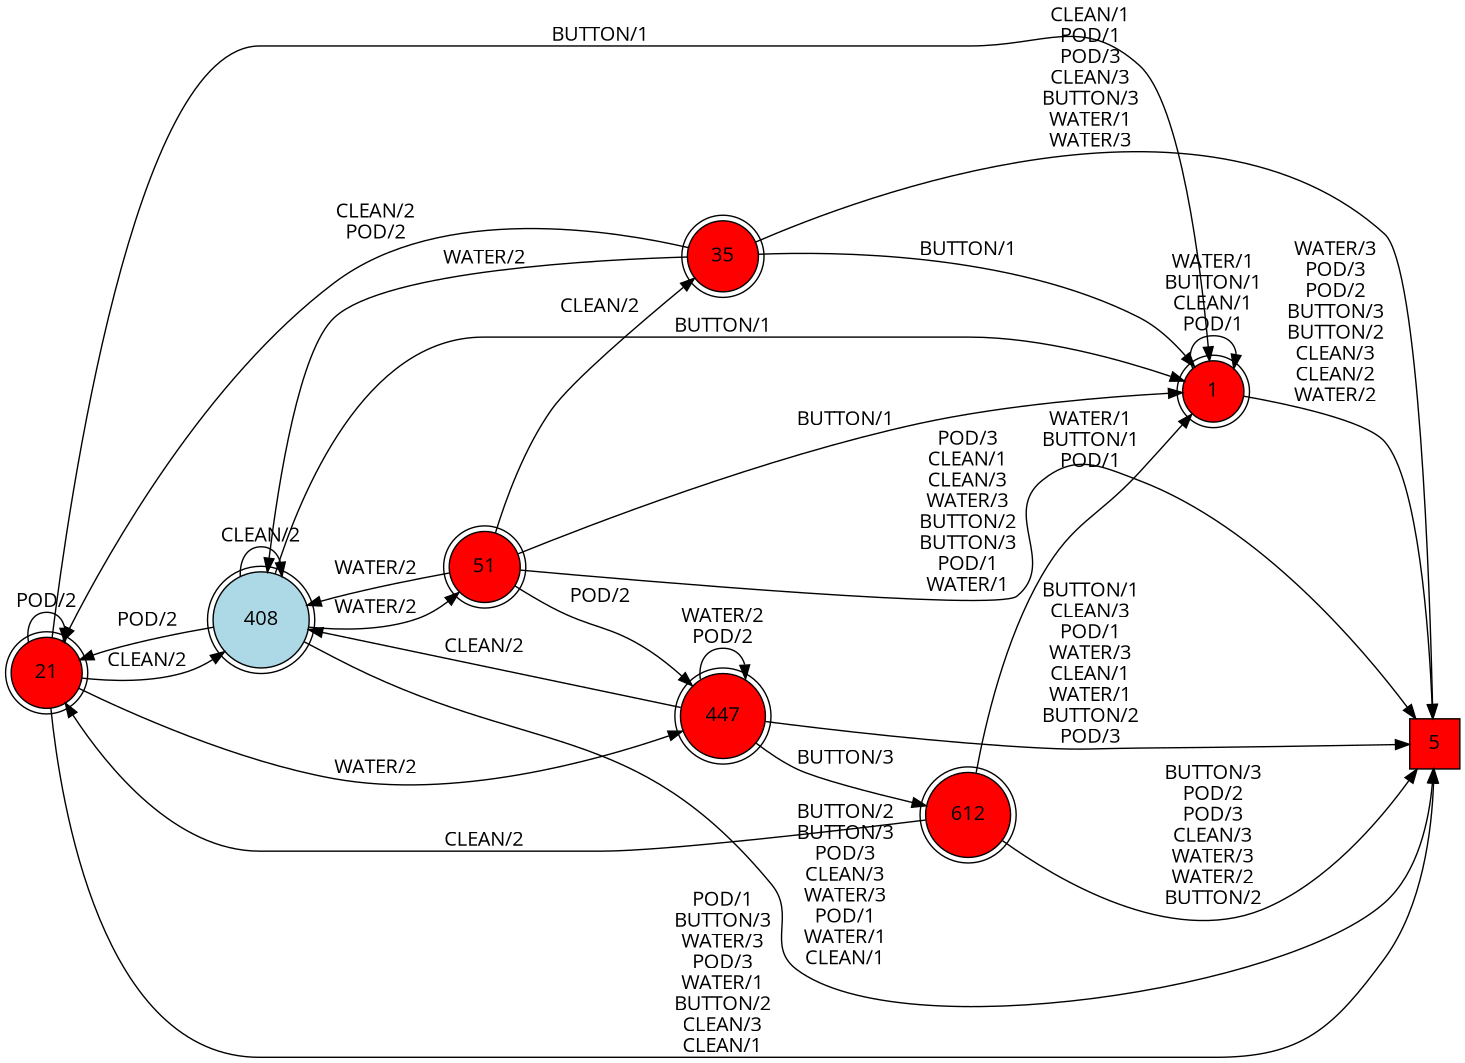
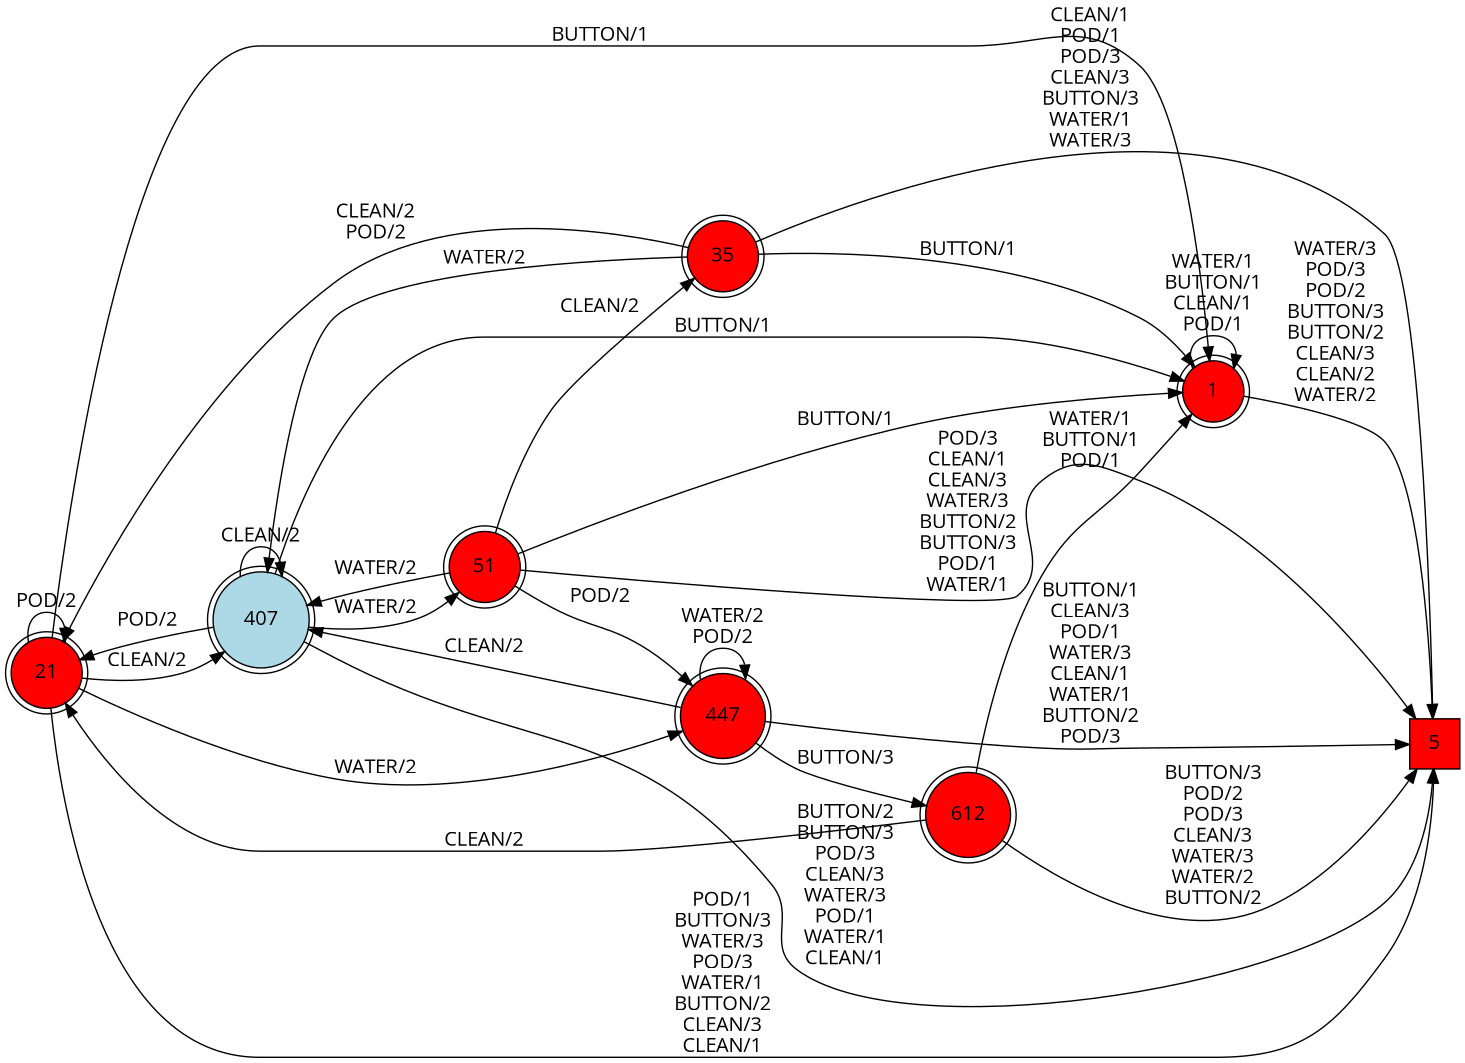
(261, 620) -> (261, 620)
